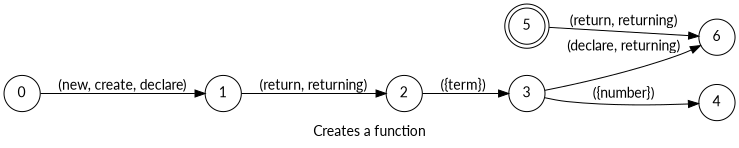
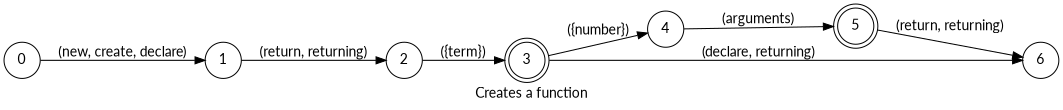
none -> (754, 28)
(527, 94) -> (527, 60)
